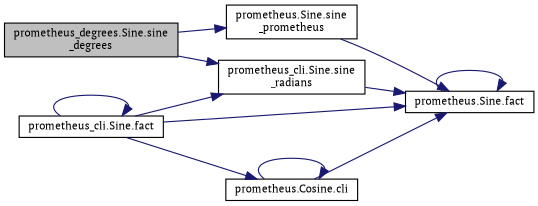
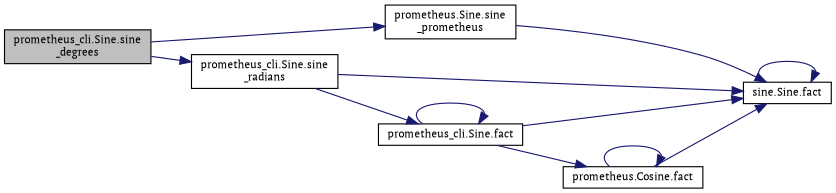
(91, 40) -> (78, 47)
(470, 102) -> (787, 93)
(174, 106) -> (361, 104)
(292, 190) -> (633, 177)
